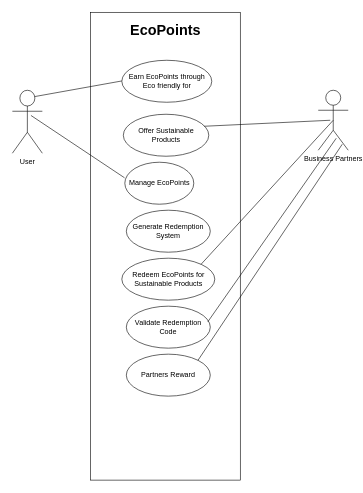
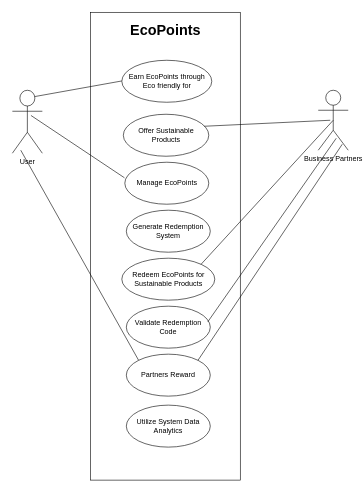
(159, 183) -> (167, 183)
none -> (80, 255)
none -> (168, 426)
